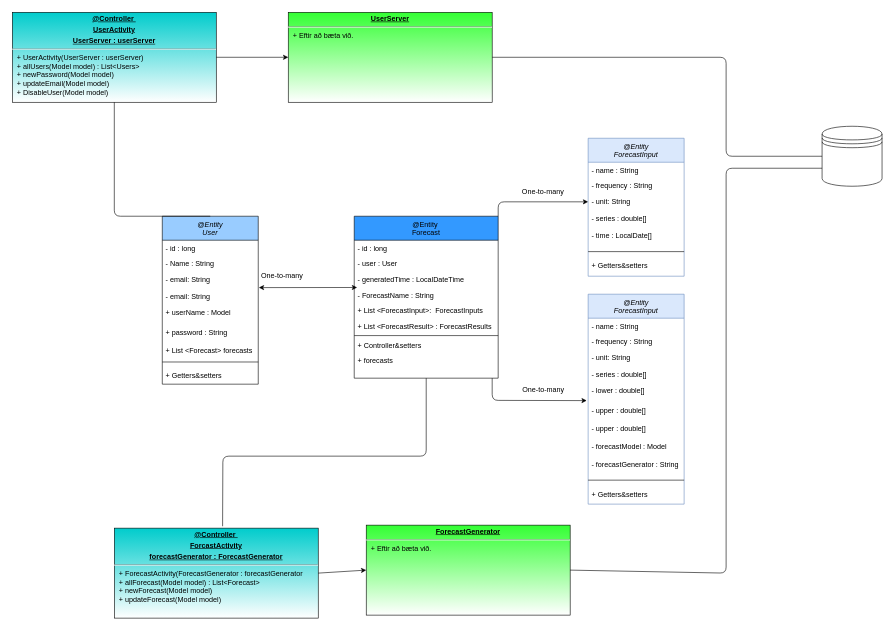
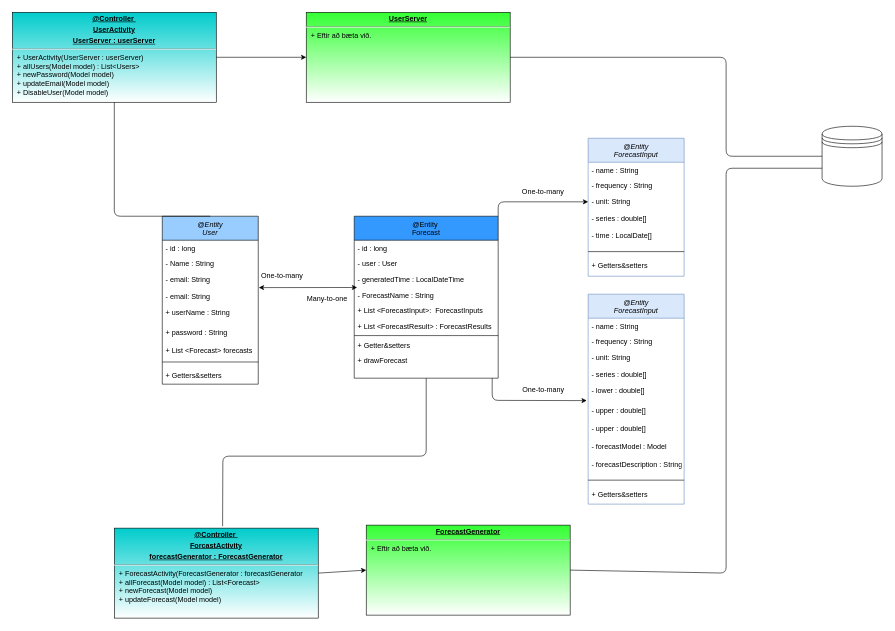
(390, 57) -> (408, 57)
none -> (327, 299)
(197, 313) -> (199, 313)
(395, 346) -> (389, 346)
(379, 361) -> (385, 361)
(643, 464) -> (646, 464)
